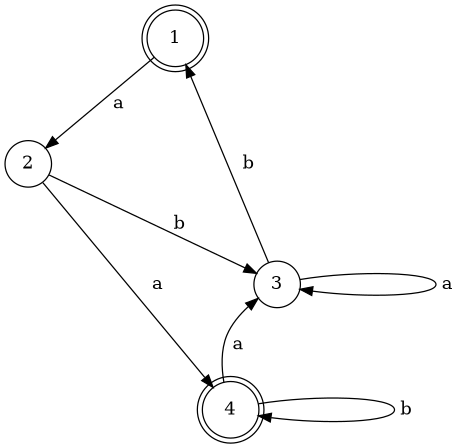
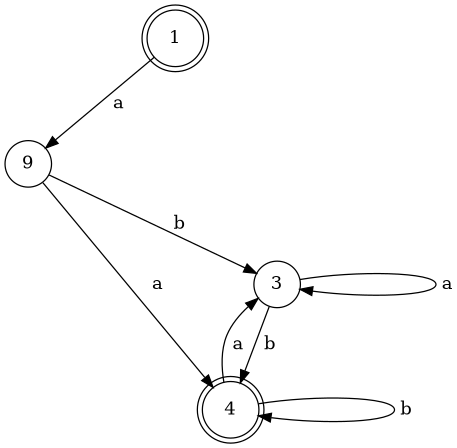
(28, 164) -> (28, 164)
(230, 170) -> (257, 339)
